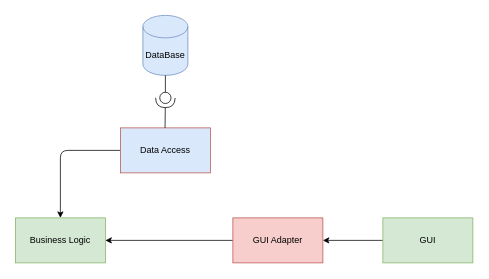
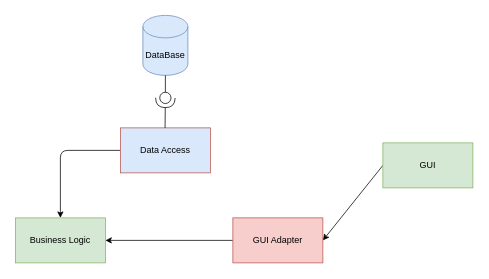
(428, 240) -> (428, 165)
